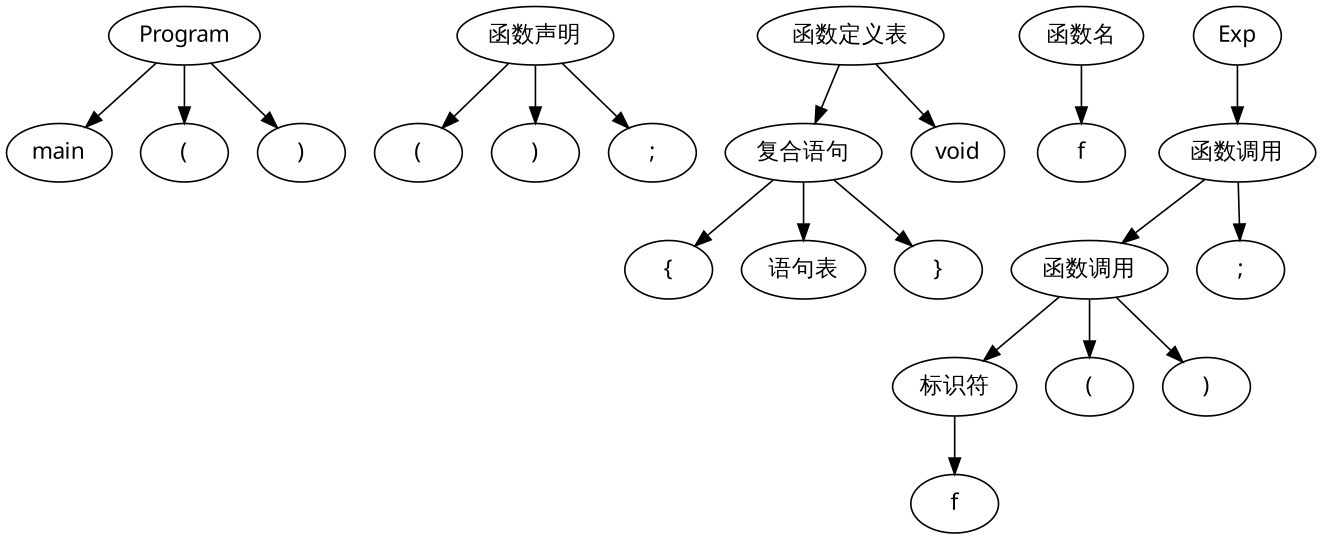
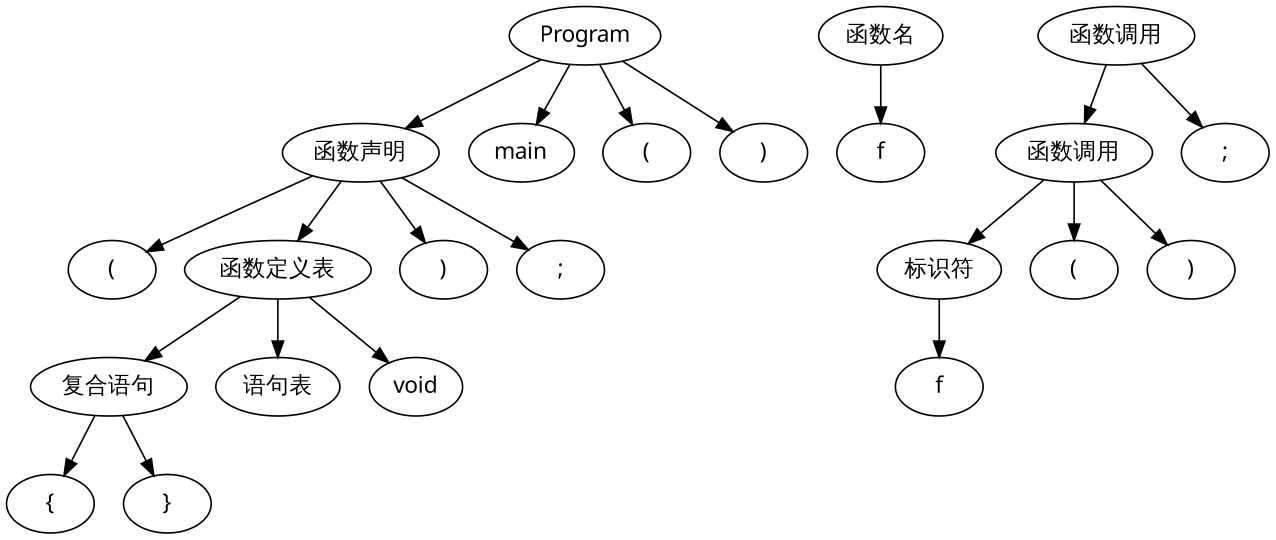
(1237, 36) -> none
none -> (481, 90)
(804, 203) -> (278, 320)
none -> (324, 204)
